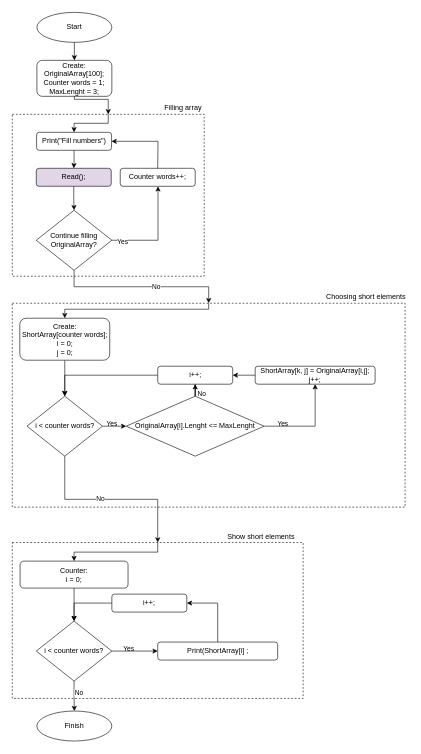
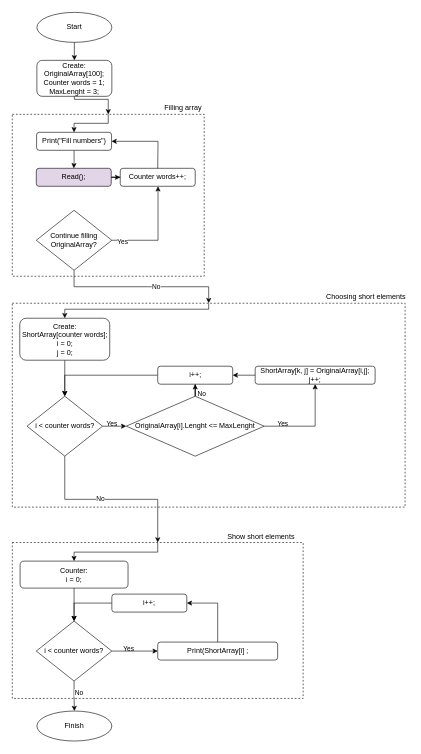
(74, 204) -> (118, 177)
